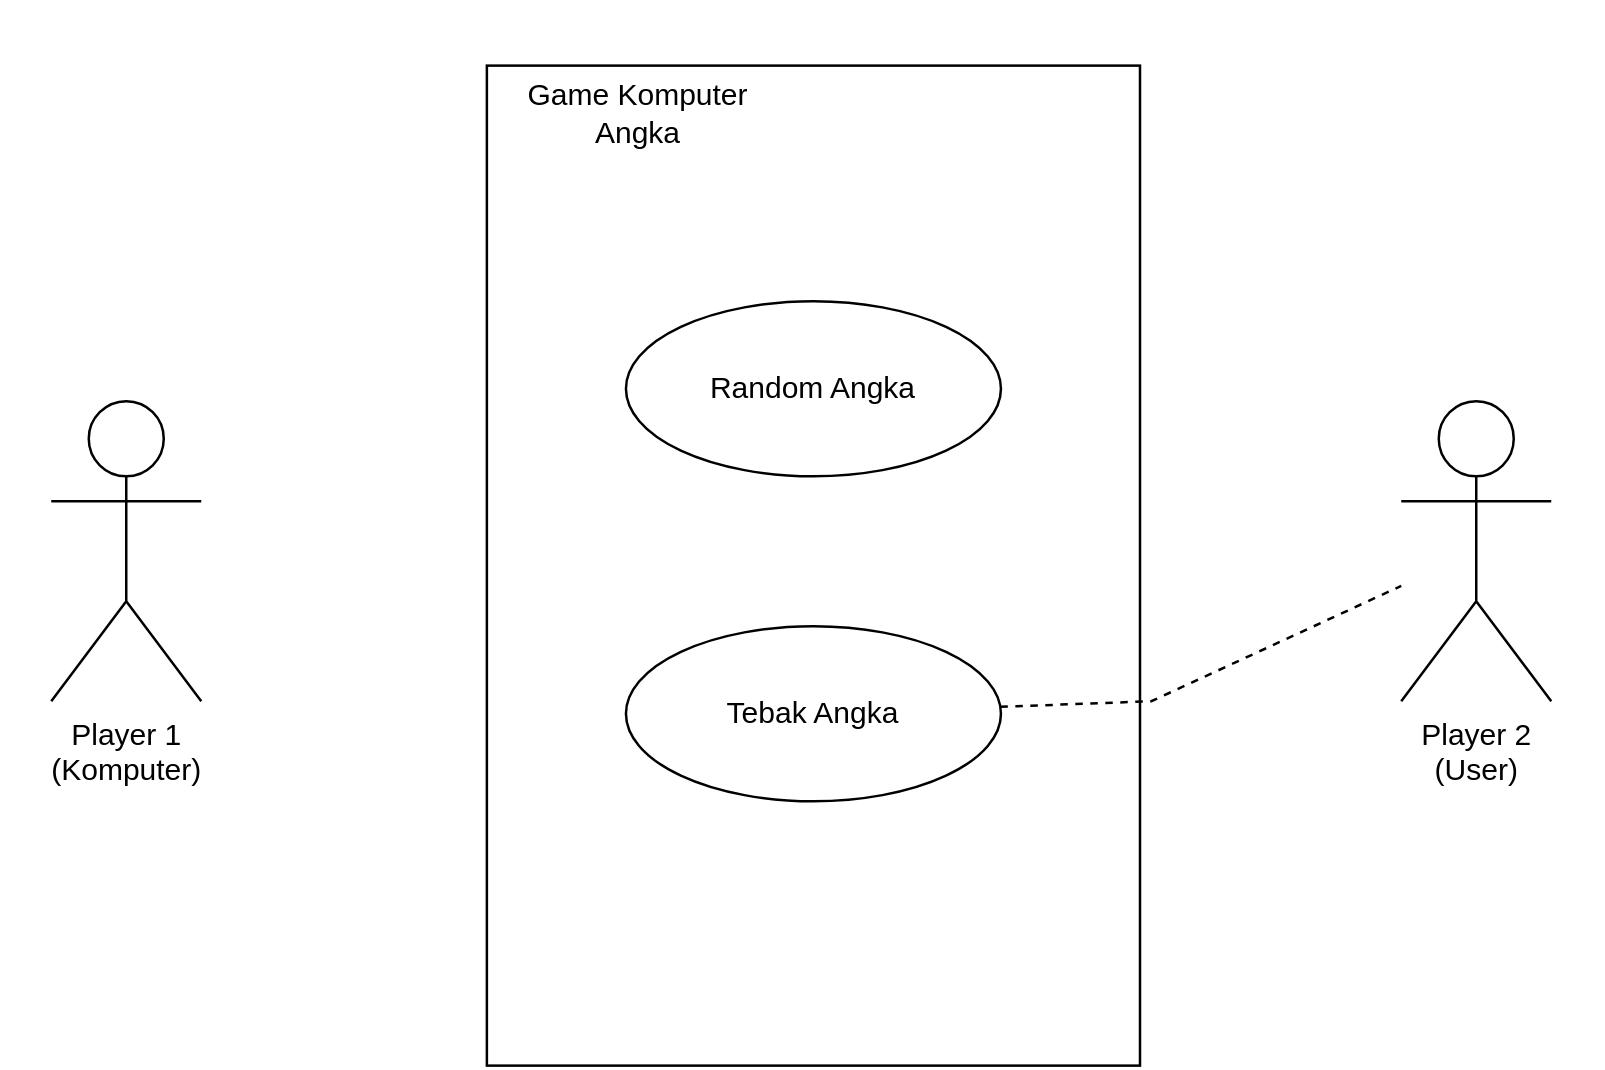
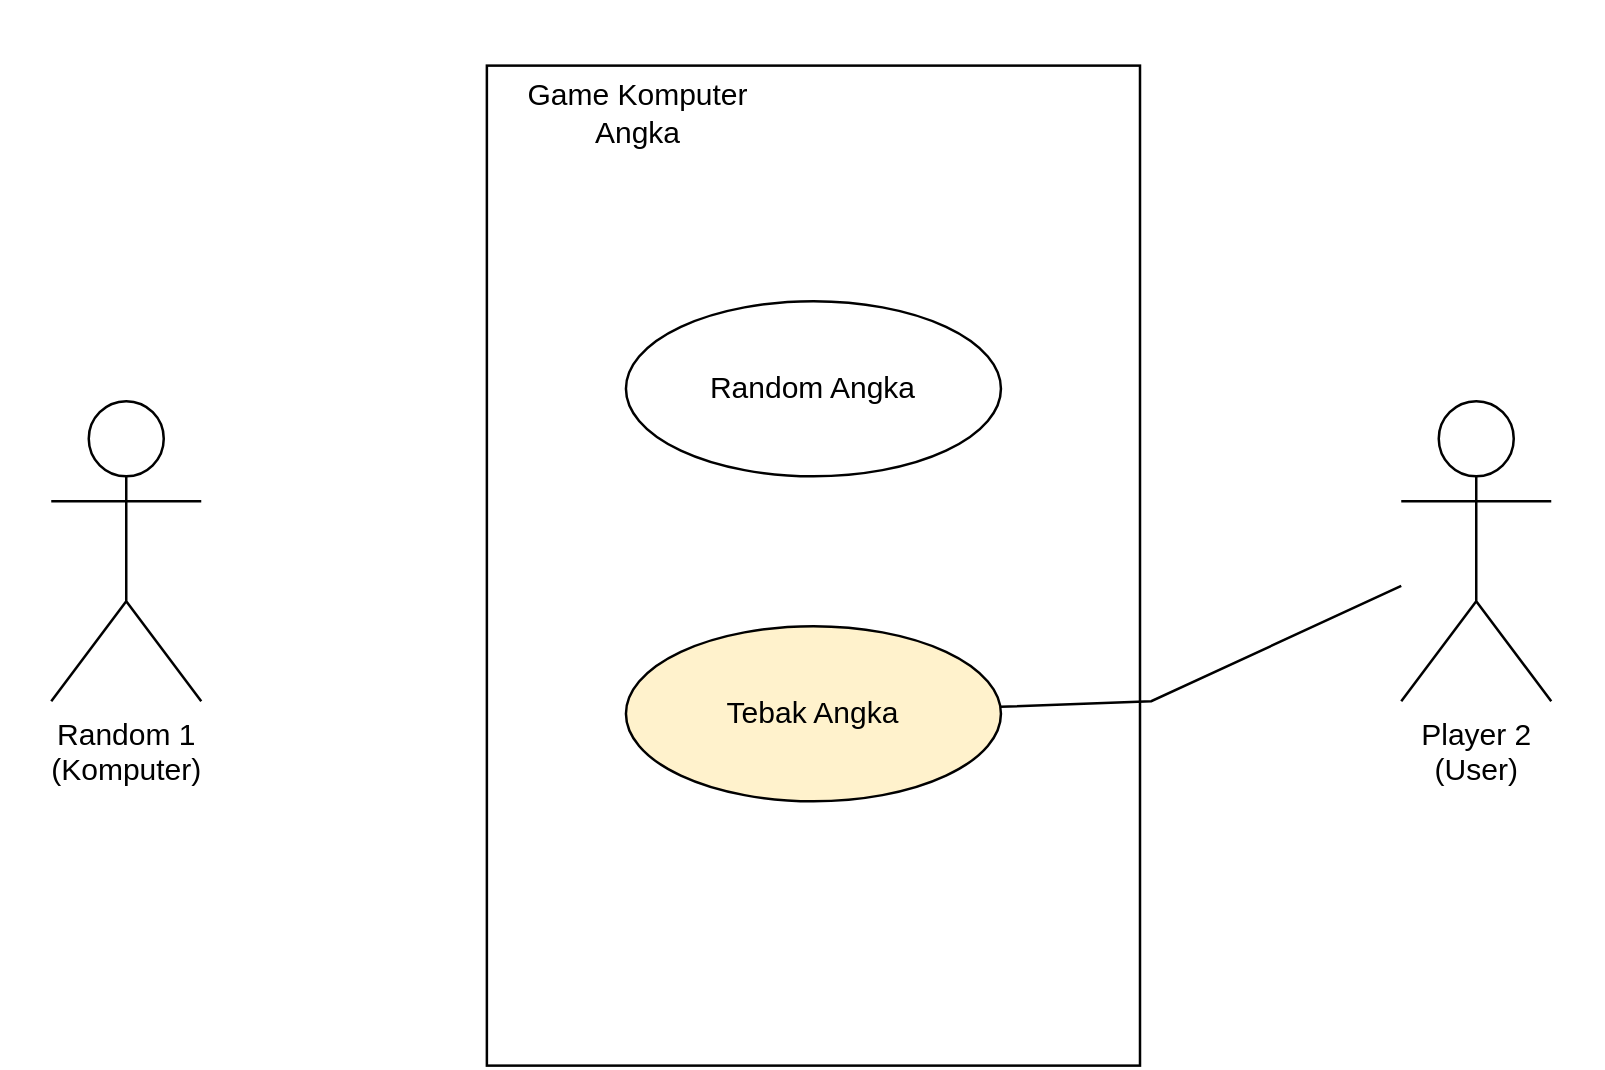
(1206, 676) -> (1206, 676)
(813, 714) -> (813, 714)
(128, 755) -> (128, 755)
